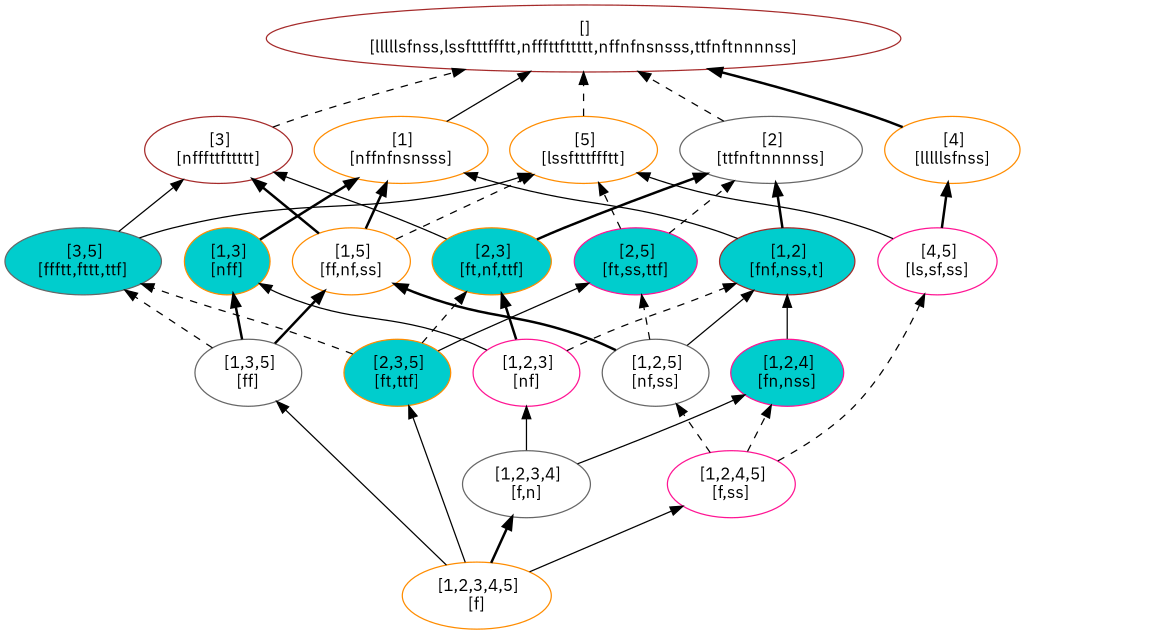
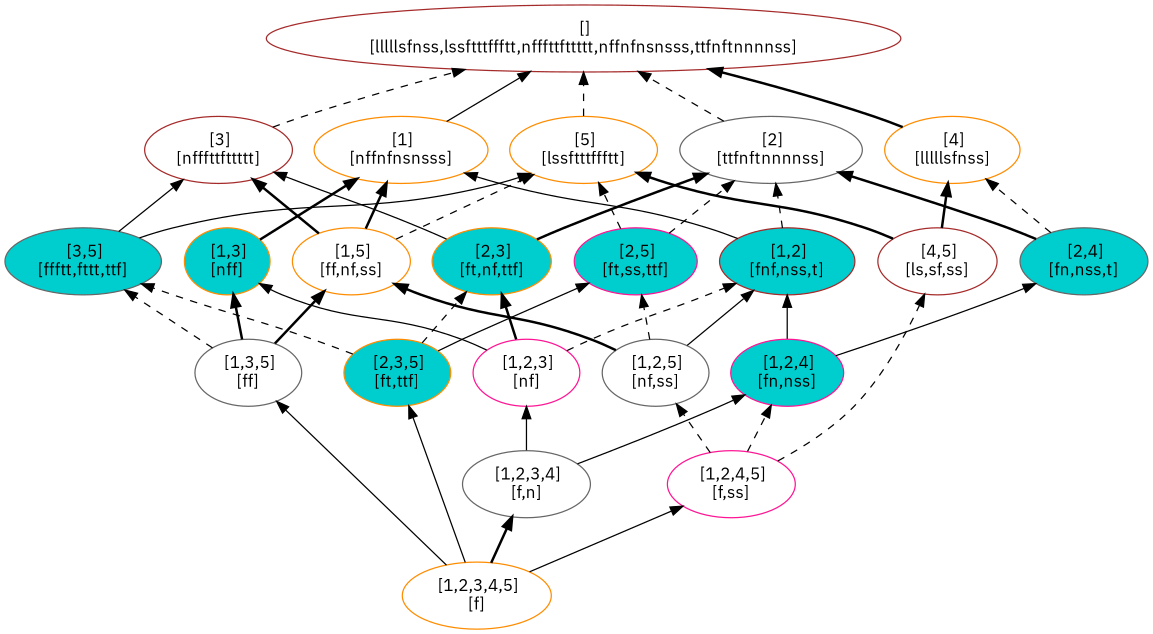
(766, 205) -> (766, 205)
(781, 215) -> (781, 215)
(937, 261) -> (937, 261)
none -> (1084, 261)
